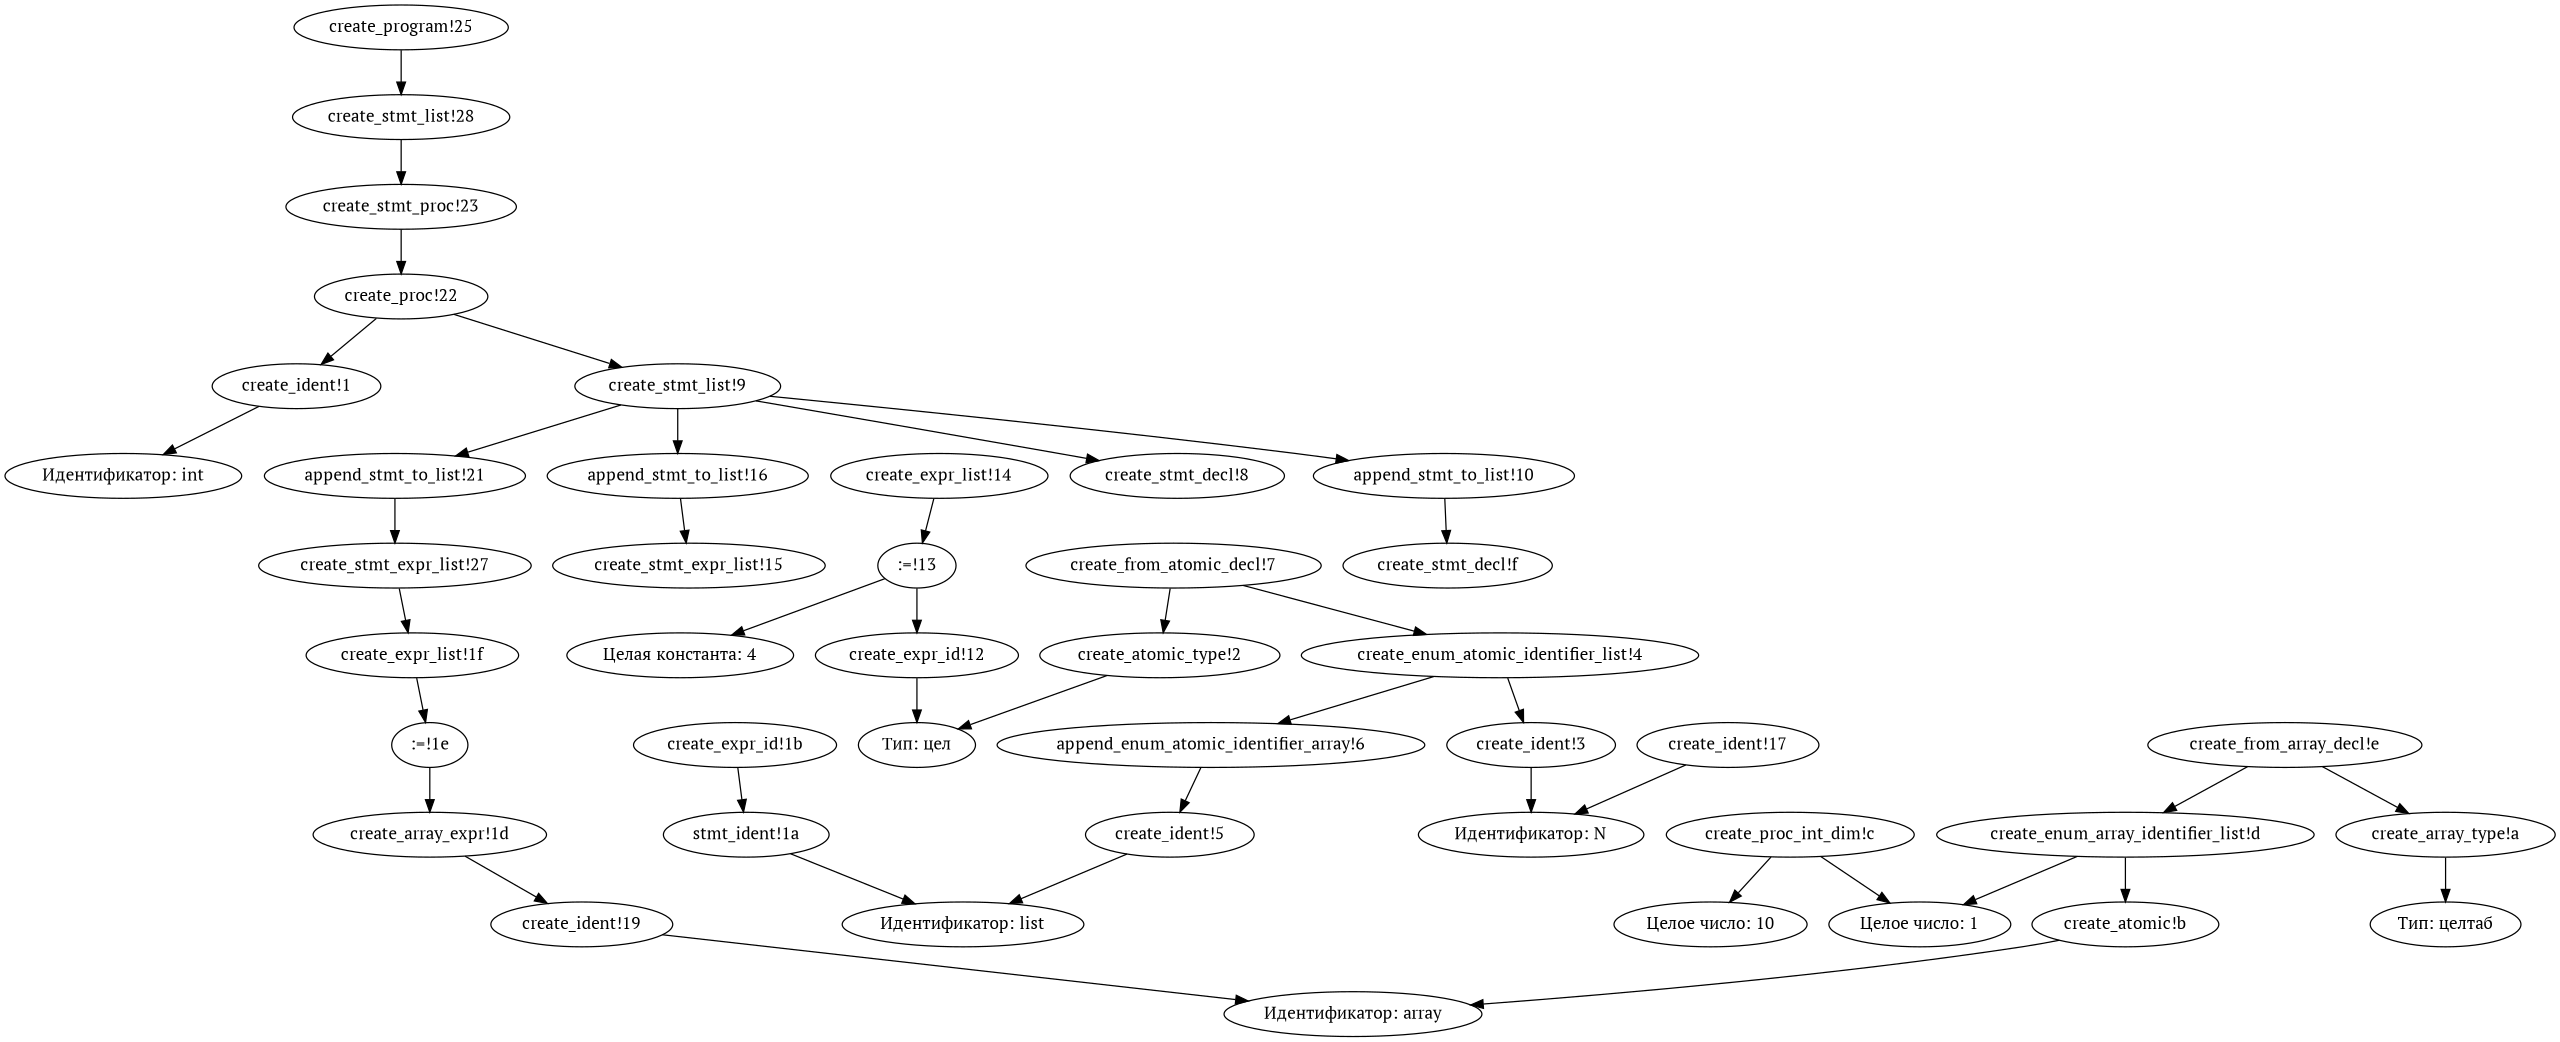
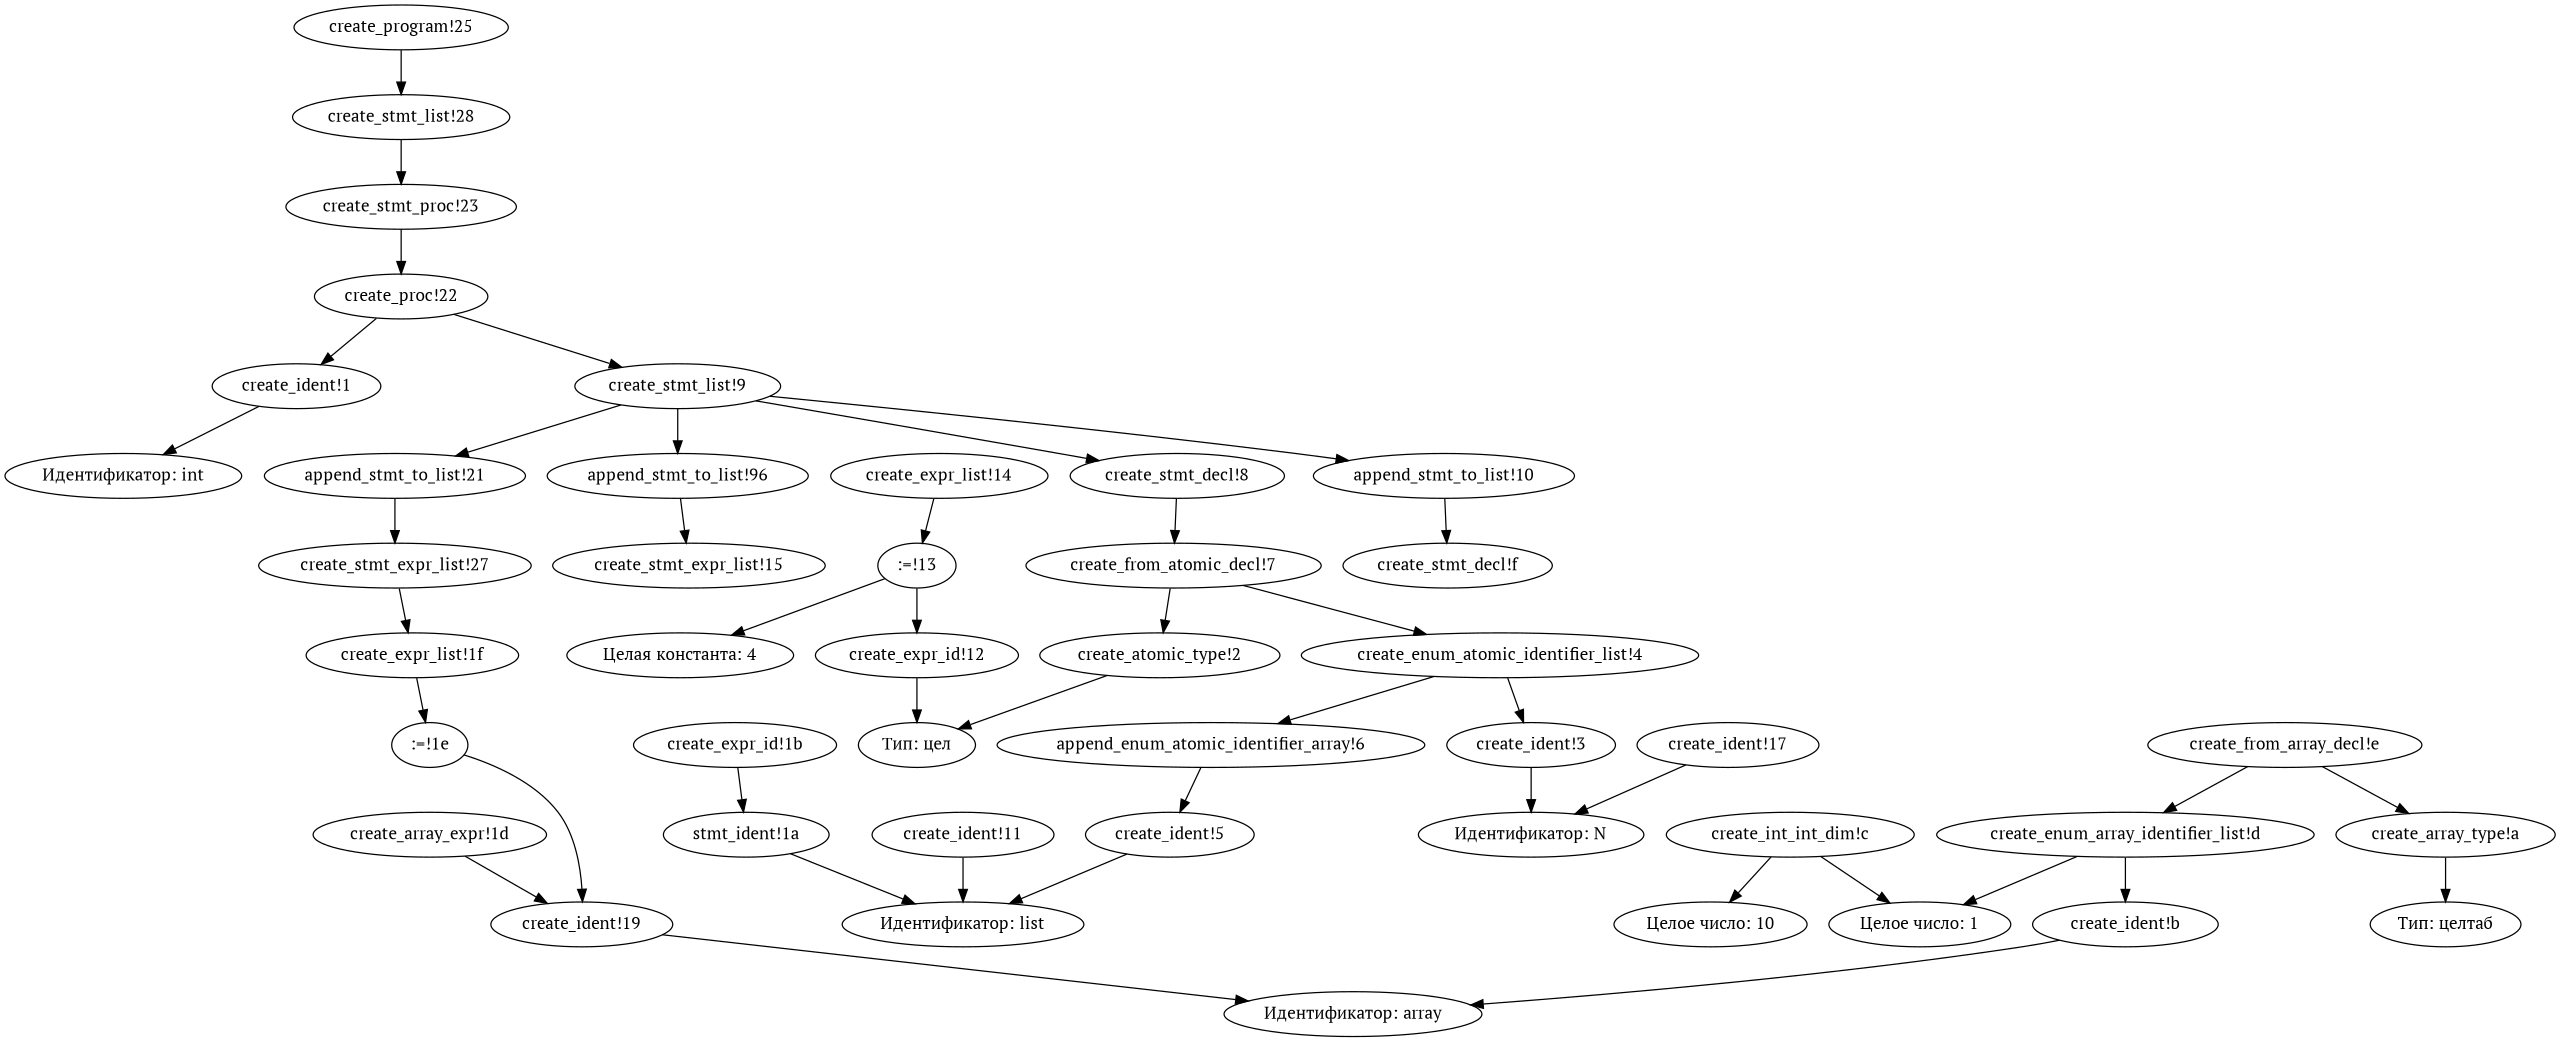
(678, 476) -> (678, 476)
none -> (1176, 515)
(430, 784) -> (548, 801)
none -> (963, 835)
(1790, 835) -> (1790, 835)
(2125, 924) -> (2125, 924)
